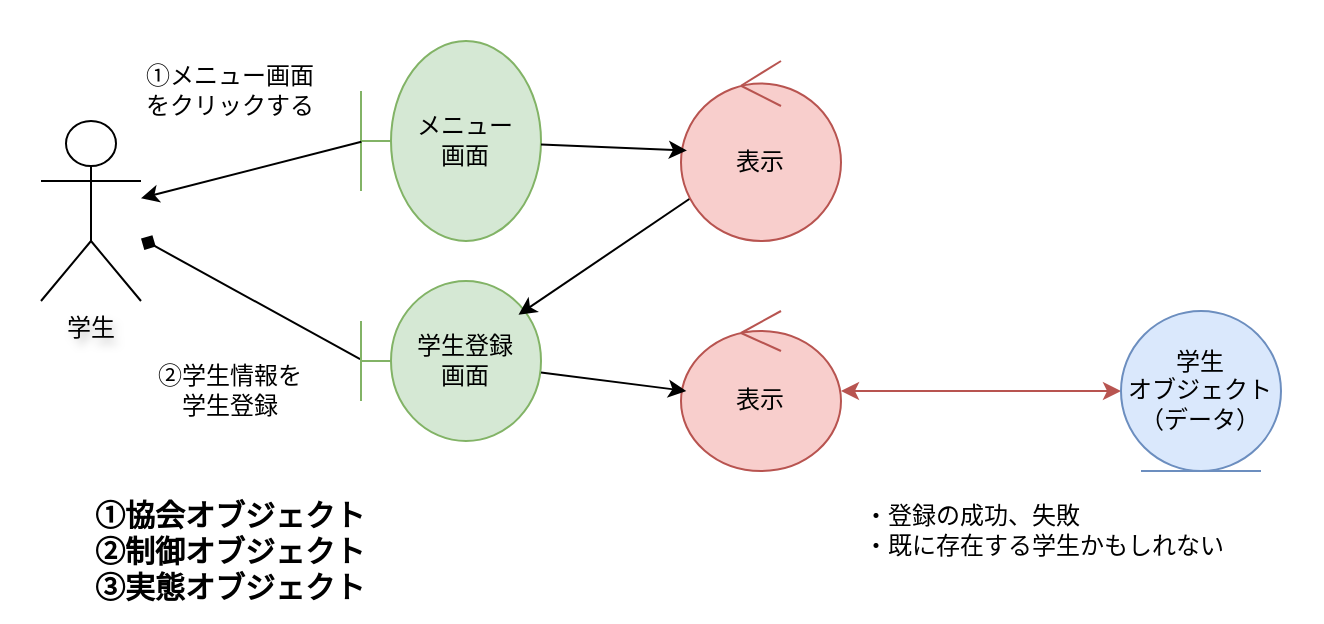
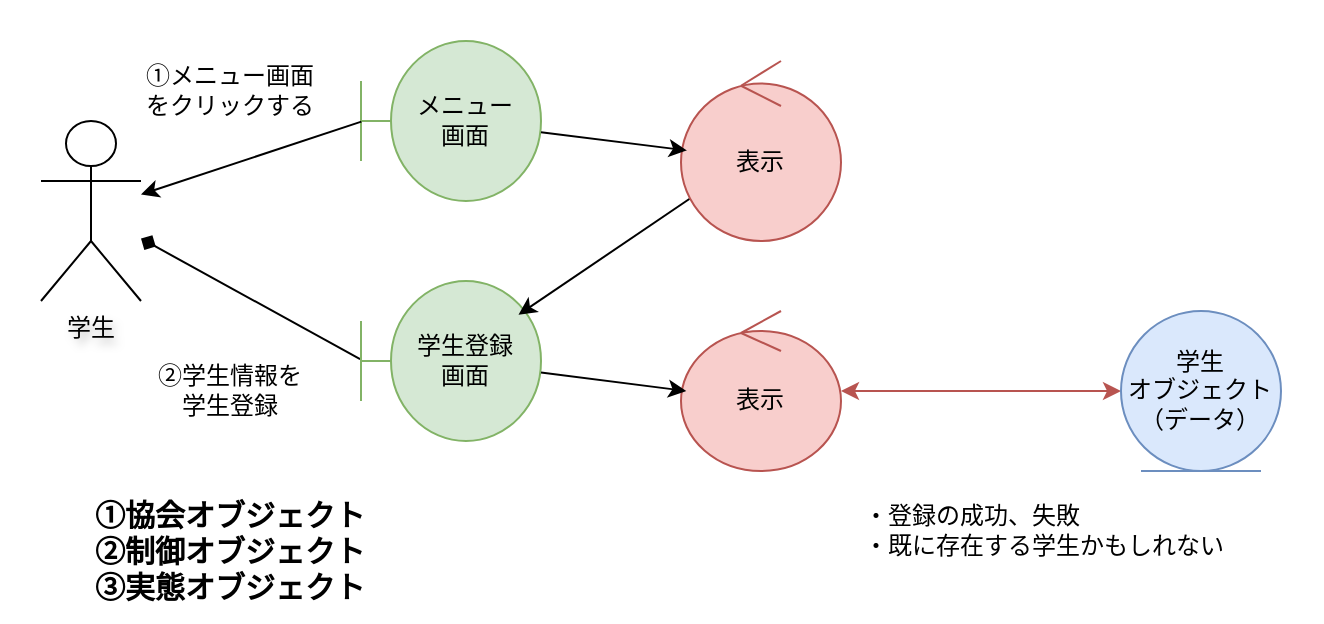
(451, 141) -> (451, 121)
